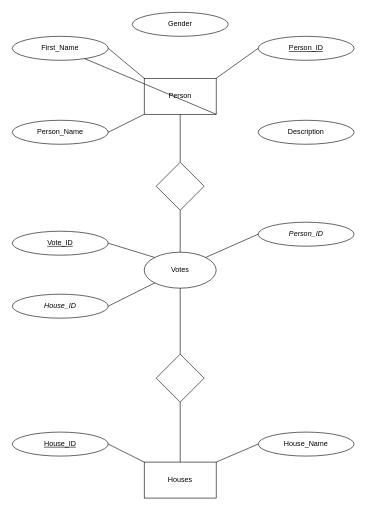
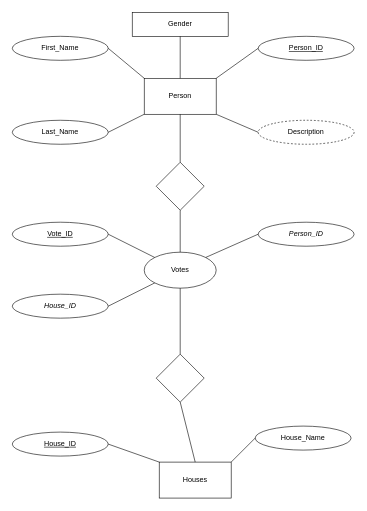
(180, 24) -> (180, 24)
none -> (180, 57)
(151, 86) -> (237, 123)
(60, 132) -> (60, 132)
(306, 132) -> (306, 132)
(60, 243) -> (60, 234)
(306, 444) -> (303, 438)
(180, 480) -> (195, 480)
